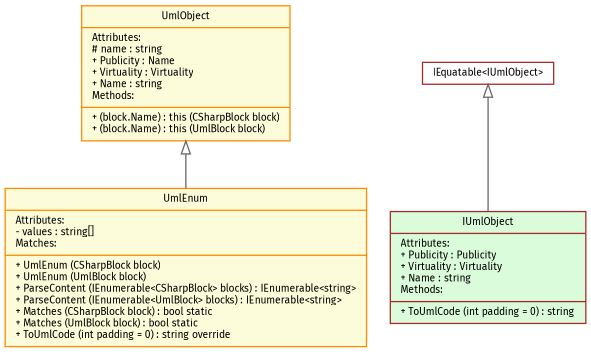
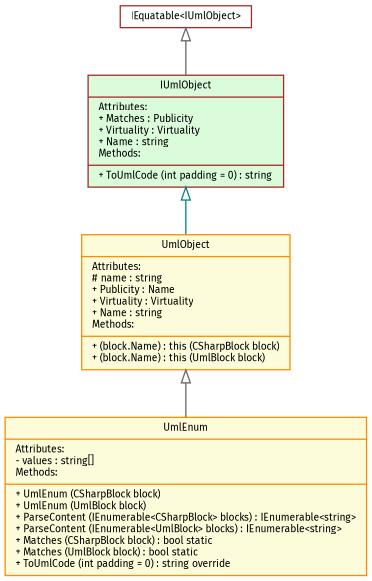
none -> (186, 217)
(37, 244) -> (37, 473)
(449, 255) -> (146, 119)
